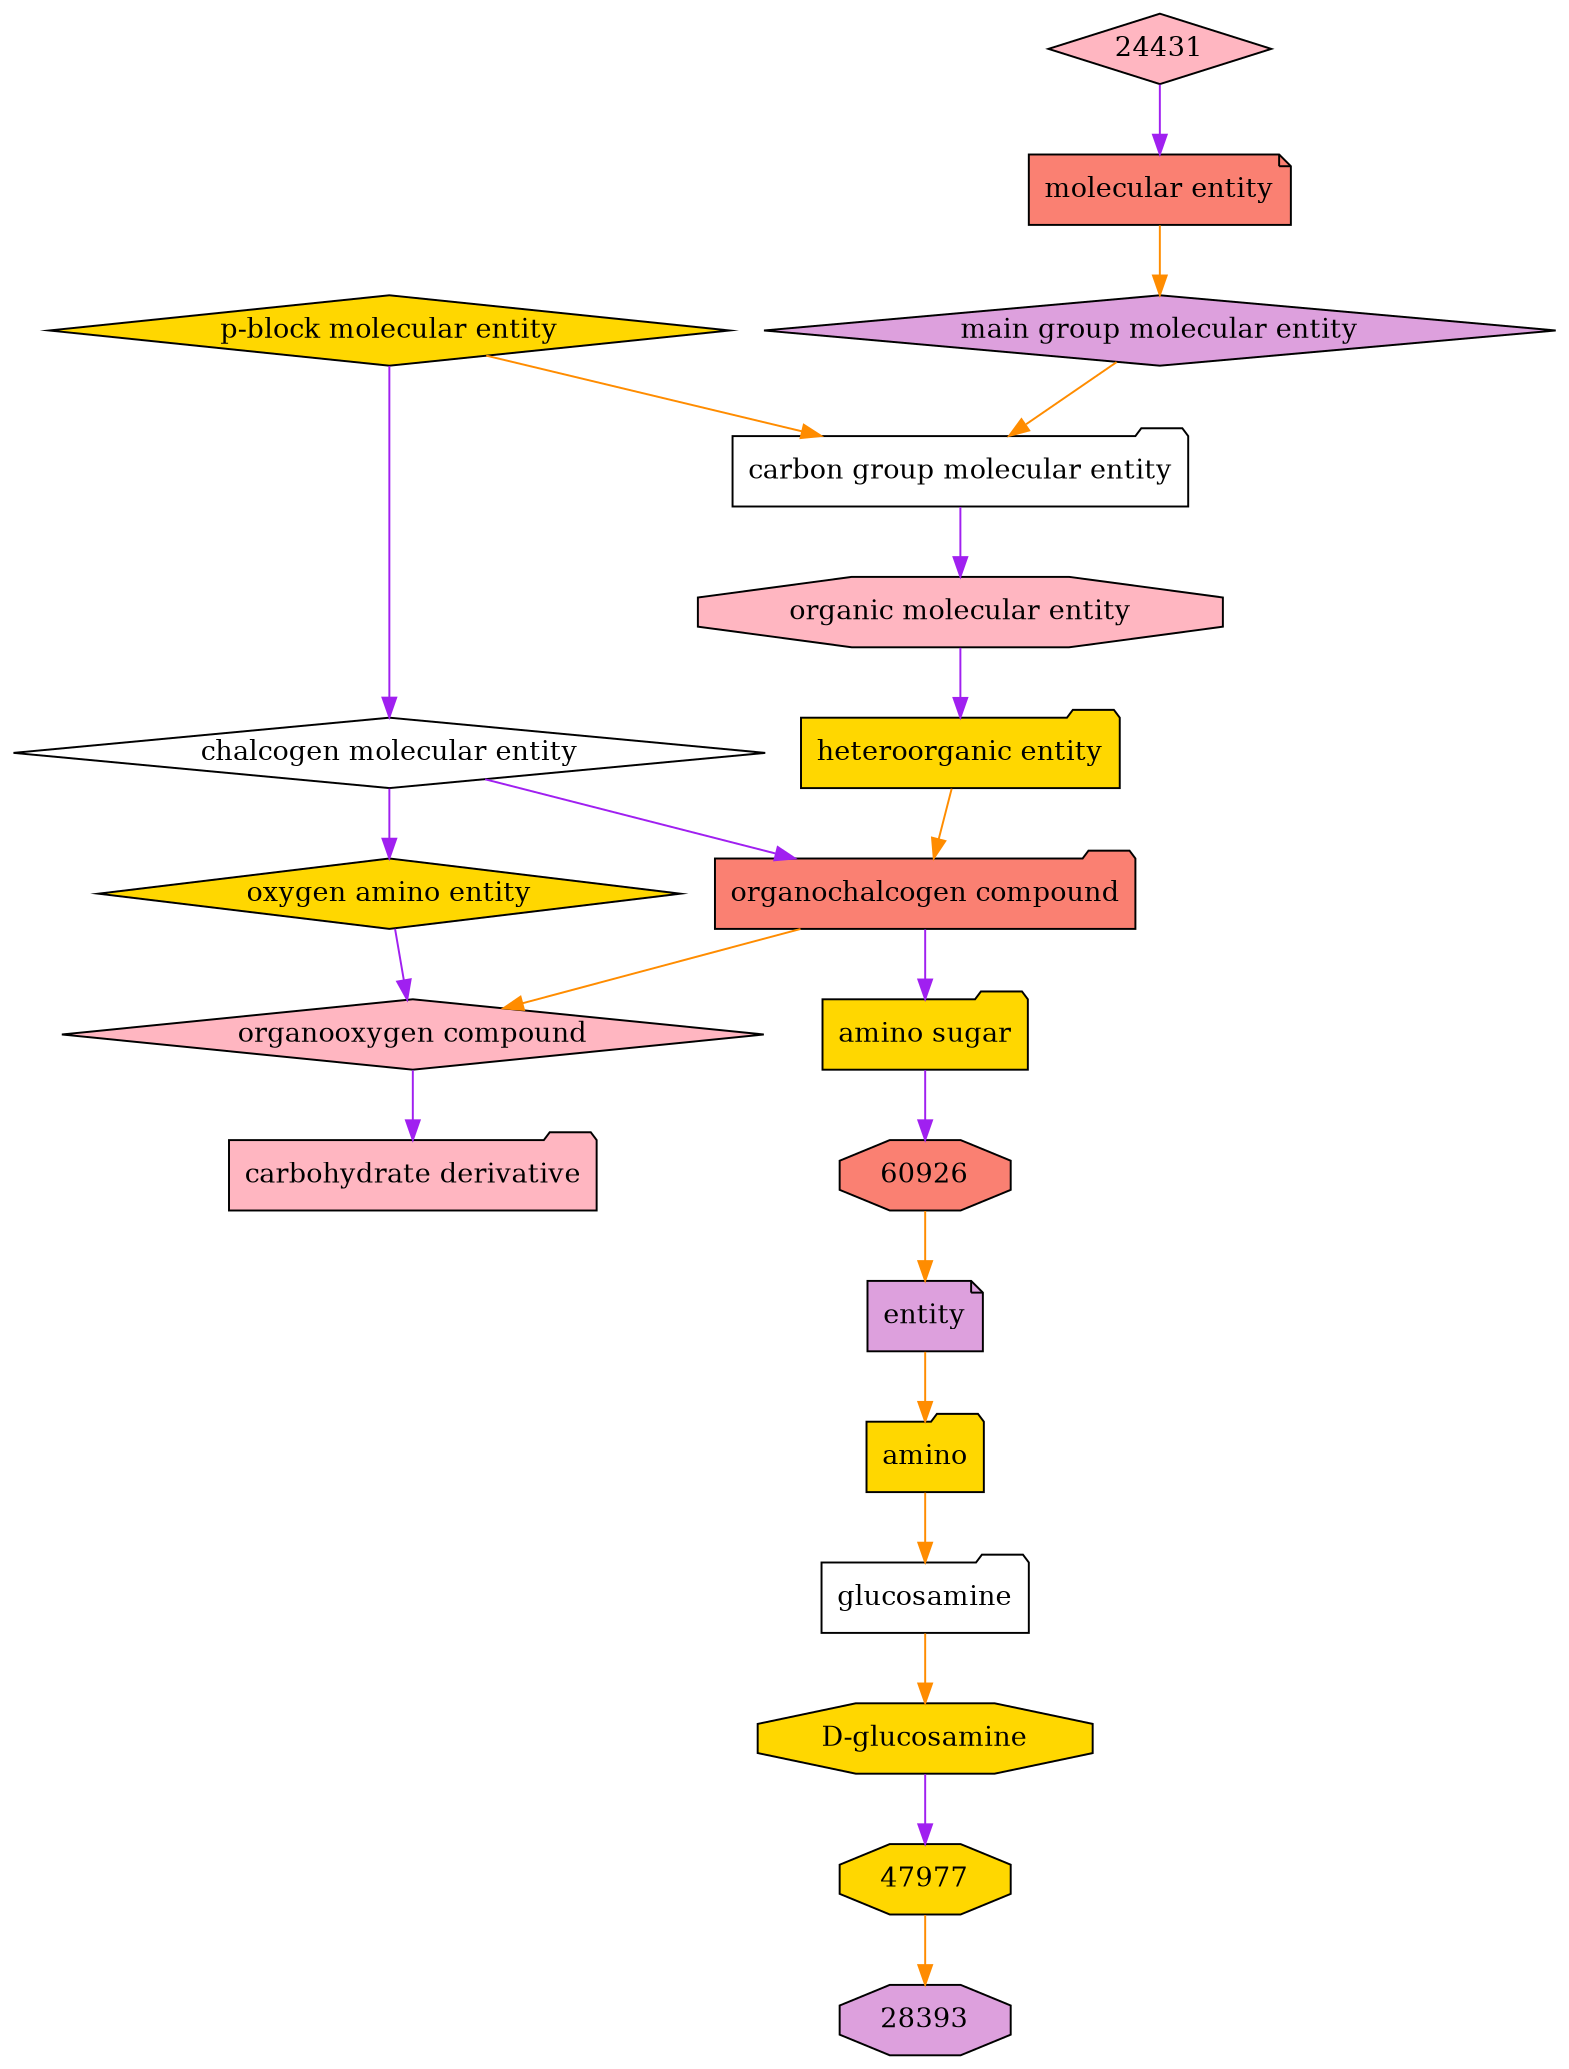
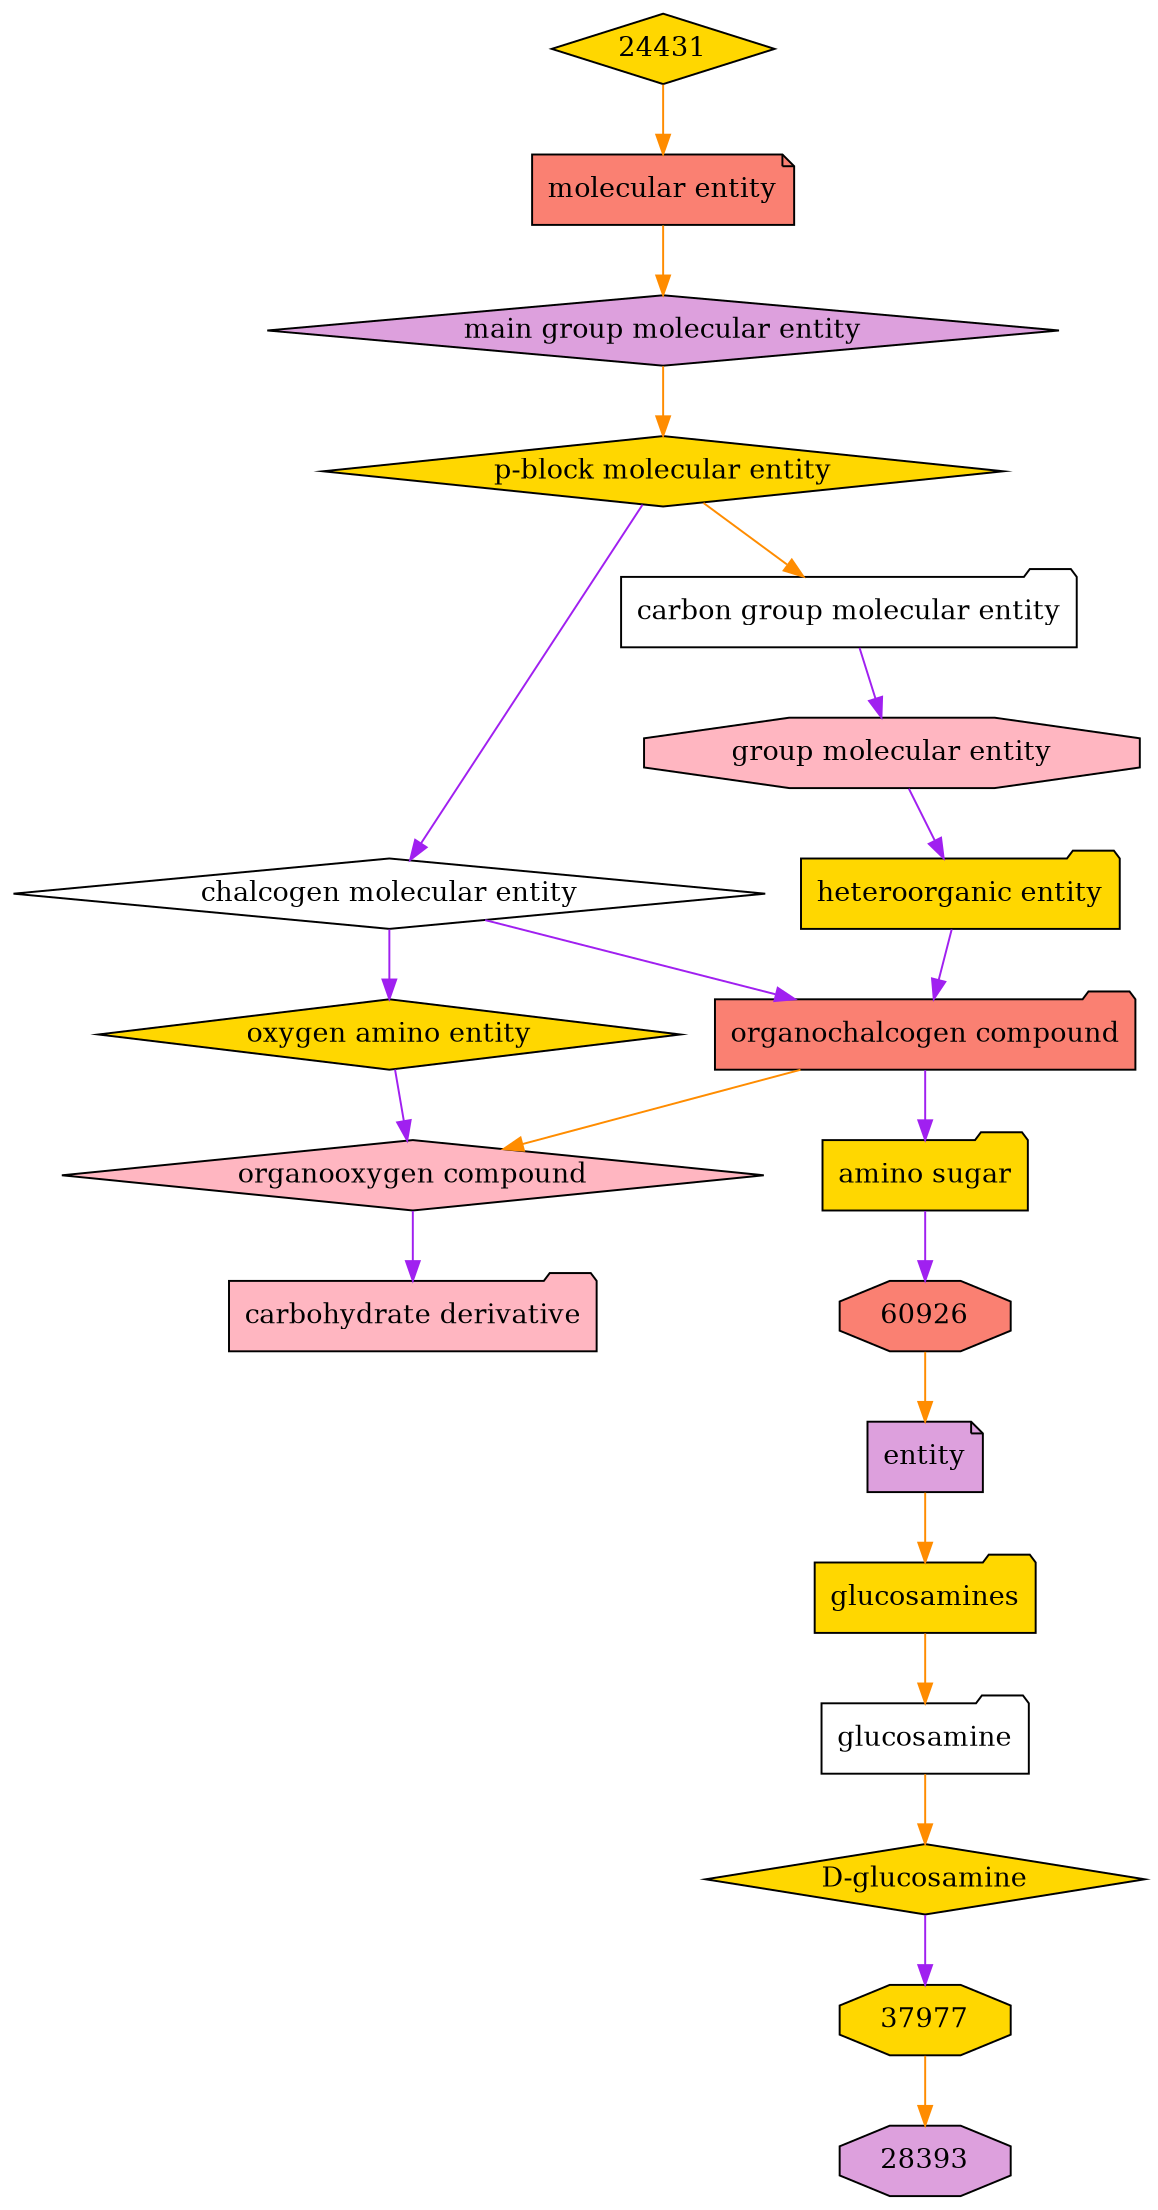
(1160, 49) -> (663, 49)
(1160, 110) -> (663, 110)
(1071, 393) -> (663, 391)
(960, 612) -> (892, 753)
(945, 814) -> (945, 955)
(925, 1457) -> (925, 1598)
(925, 1738) -> (925, 1879)
(925, 1879) -> (925, 2020)
